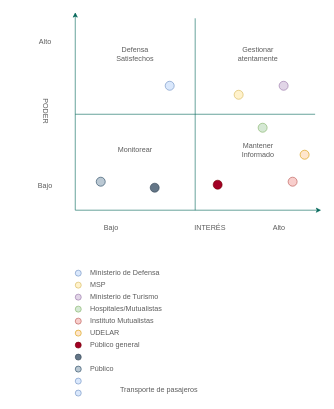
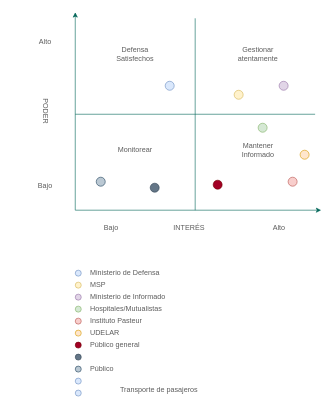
(210, 228) -> (189, 228)
(127, 297) -> (132, 297)
(129, 321) -> (123, 321)
